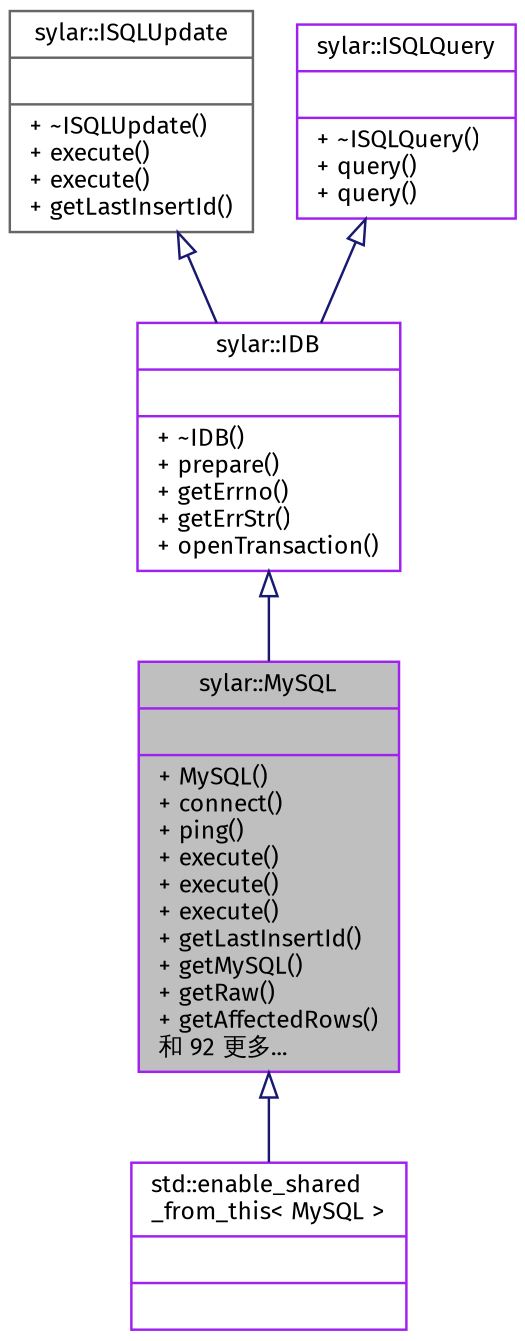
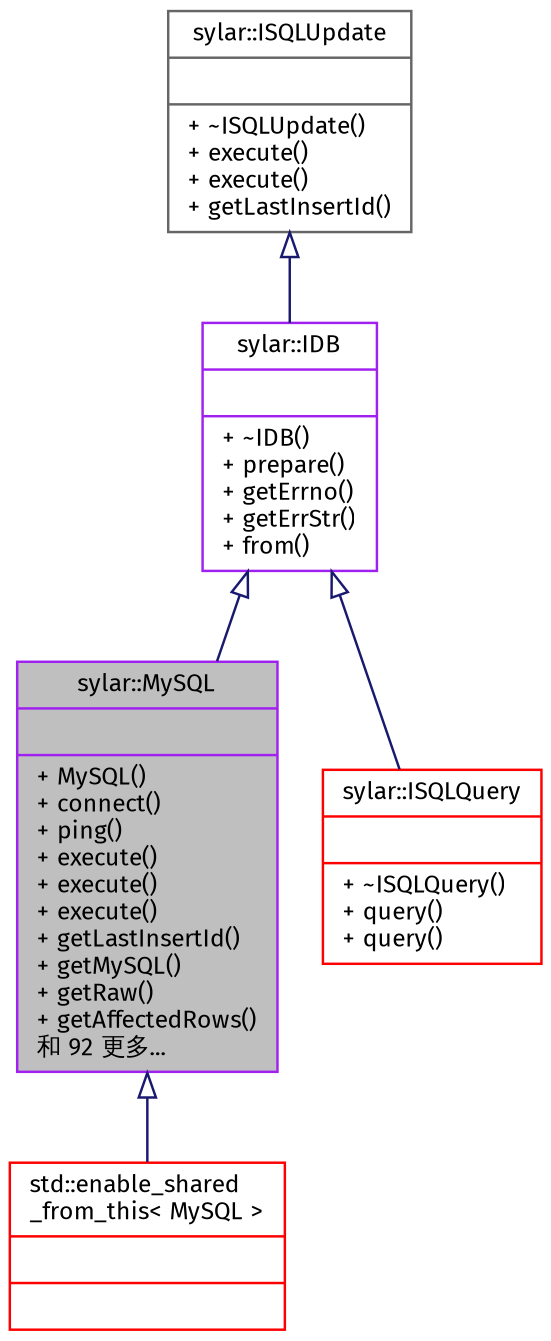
(406, 122) -> (432, 867)
(338, 282) -> (370, 682)
(269, 546) -> (266, 546)
(269, 1246) -> (147, 1246)
